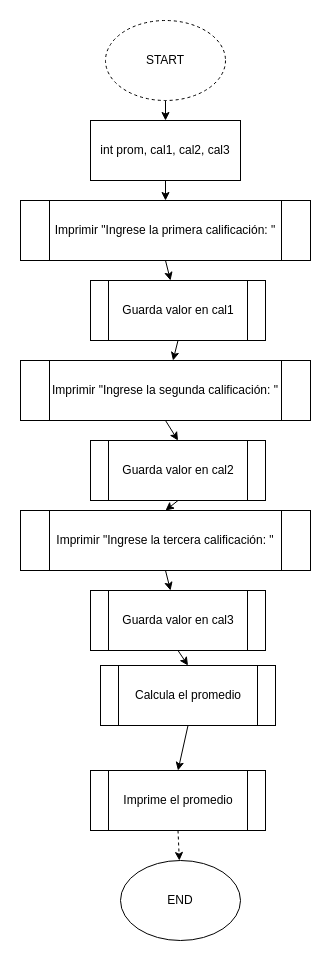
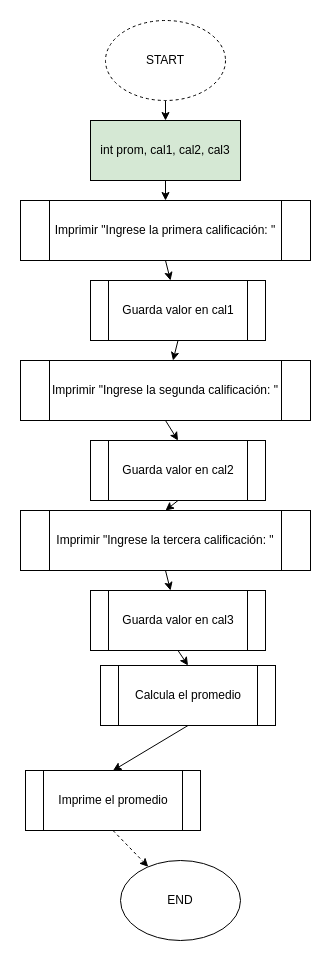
(166, 151) -> (166, 151)
(178, 801) -> (113, 801)
